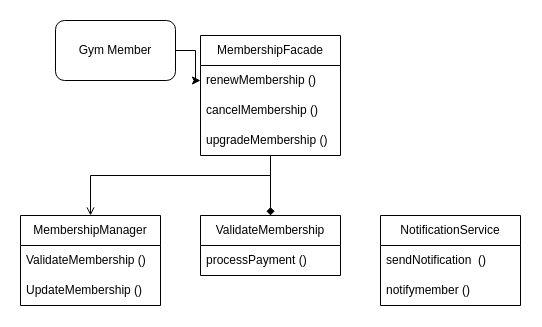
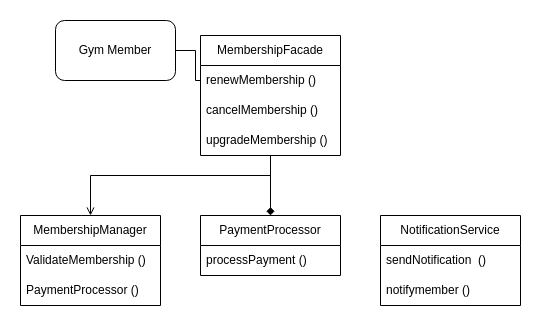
(196, 79) -> (196, 80)
(271, 231) -> (271, 231)
(87, 291) -> (89, 291)
